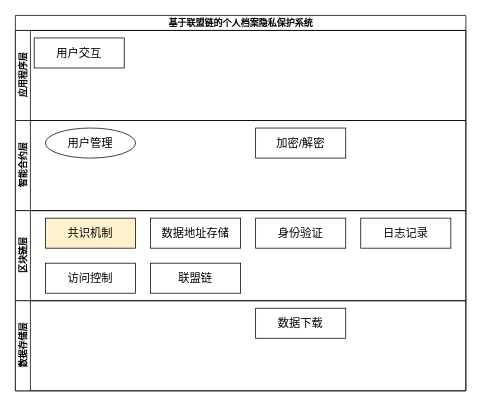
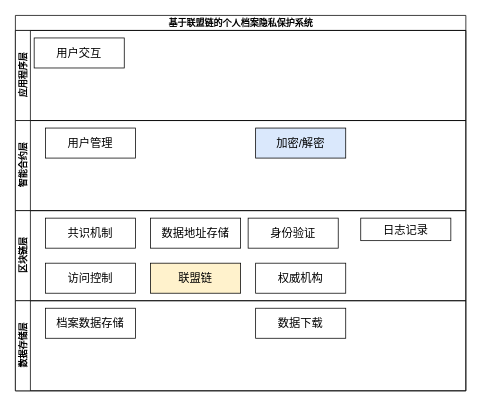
(90, 143) -> (90, 143)
(300, 143) -> (300, 143)
(90, 233) -> (90, 233)
(300, 233) -> (293, 233)
(405, 233) -> (405, 229)
(195, 278) -> (195, 278)
none -> (300, 278)
none -> (90, 323)
